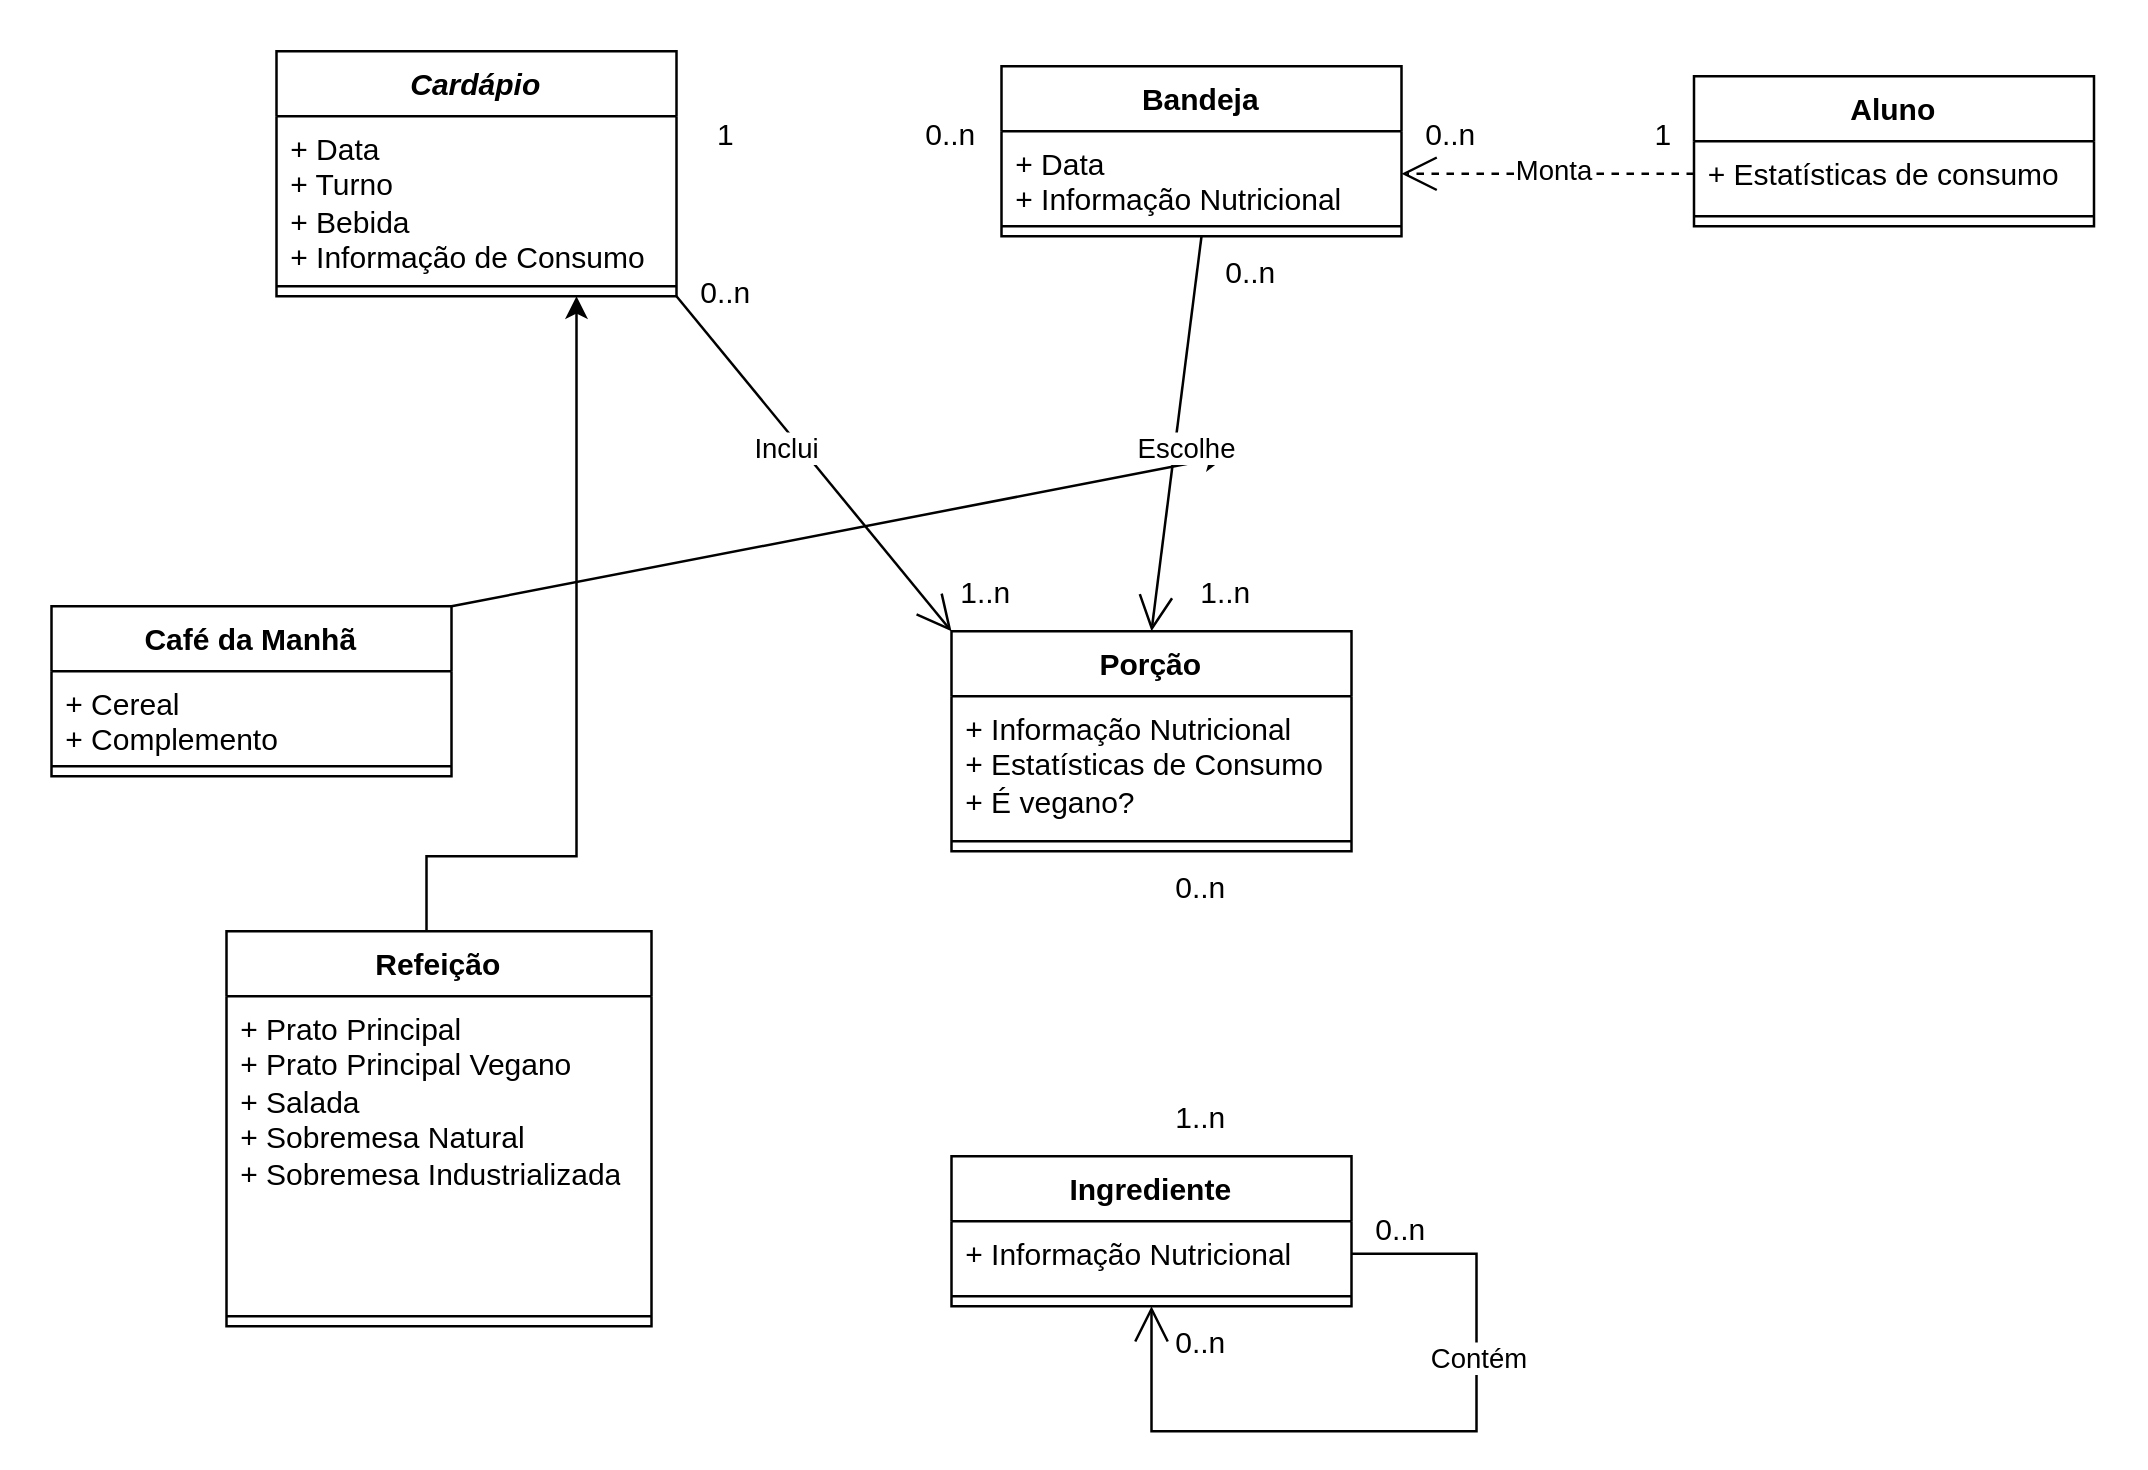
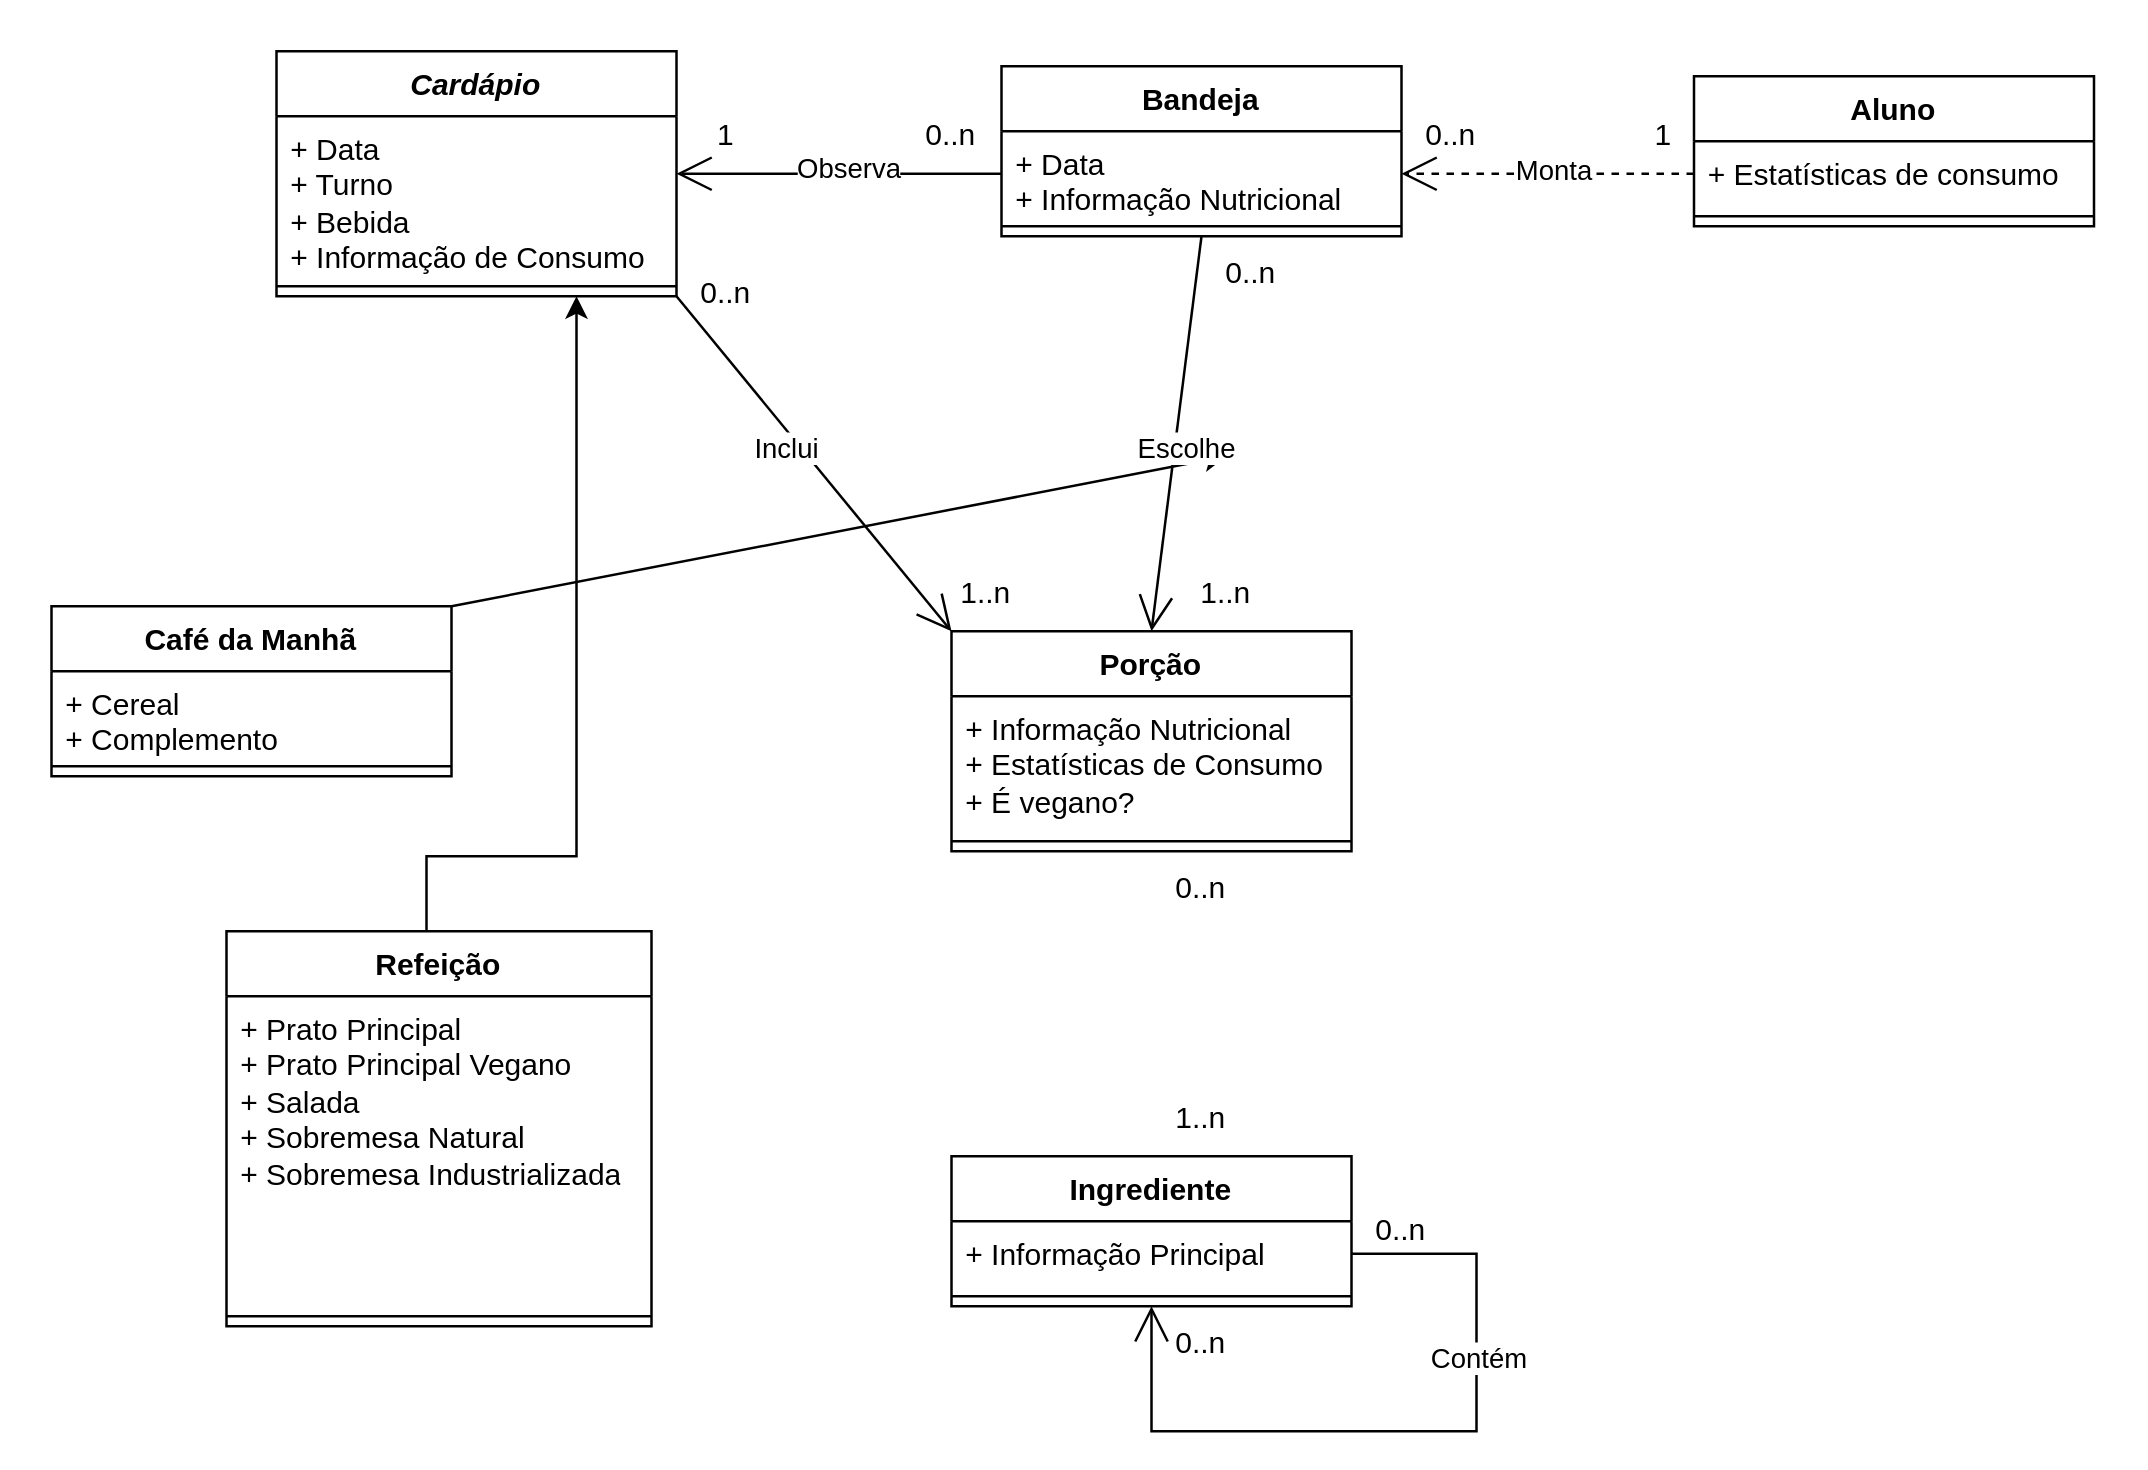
none -> (840, 174)
(1148, 1257) -> (1132, 1257)
